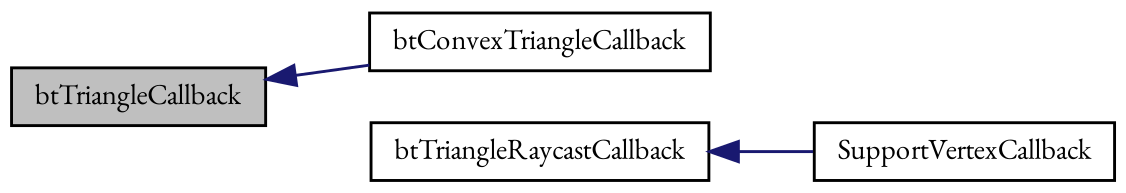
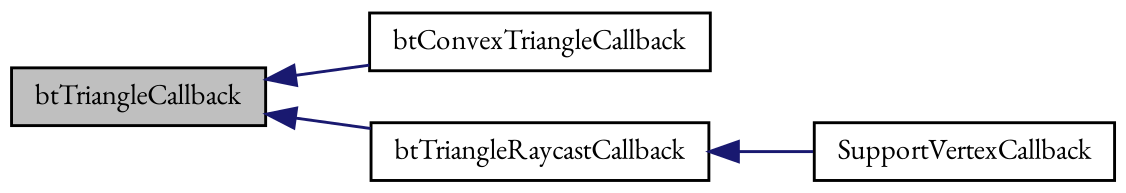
none -> (333, 123)
